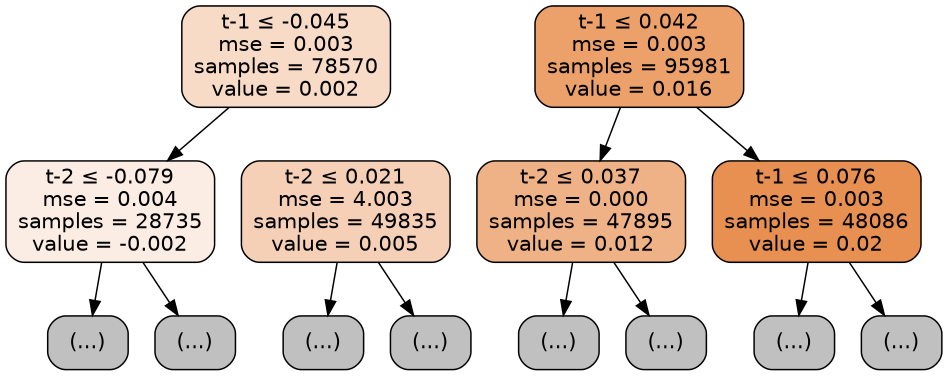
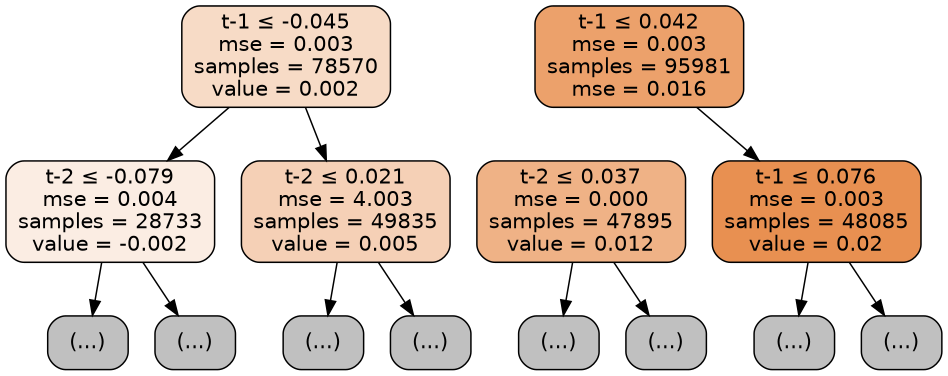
(639, 89) -> (639, 89)
none -> (313, 127)
(613, 127) -> none
(110, 222) -> (110, 222)
(817, 222) -> (817, 222)
